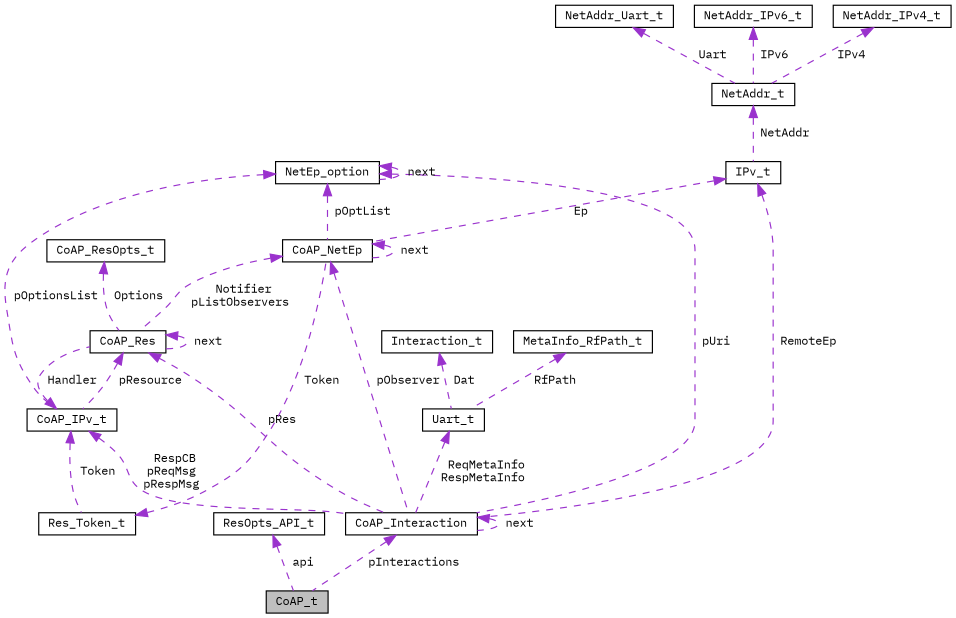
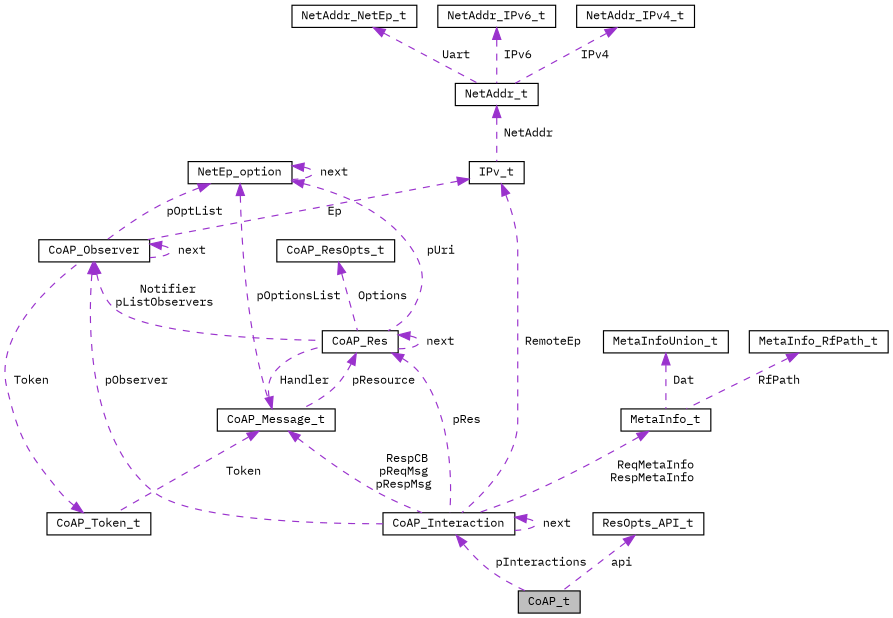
(614, 16) -> (354, 16)
(327, 251) -> (94, 251)
(695, 295) -> (402, 236)
(437, 342) -> (666, 342)
(72, 420) -> (276, 420)
(453, 420) -> (666, 420)
(87, 524) -> (99, 524)
